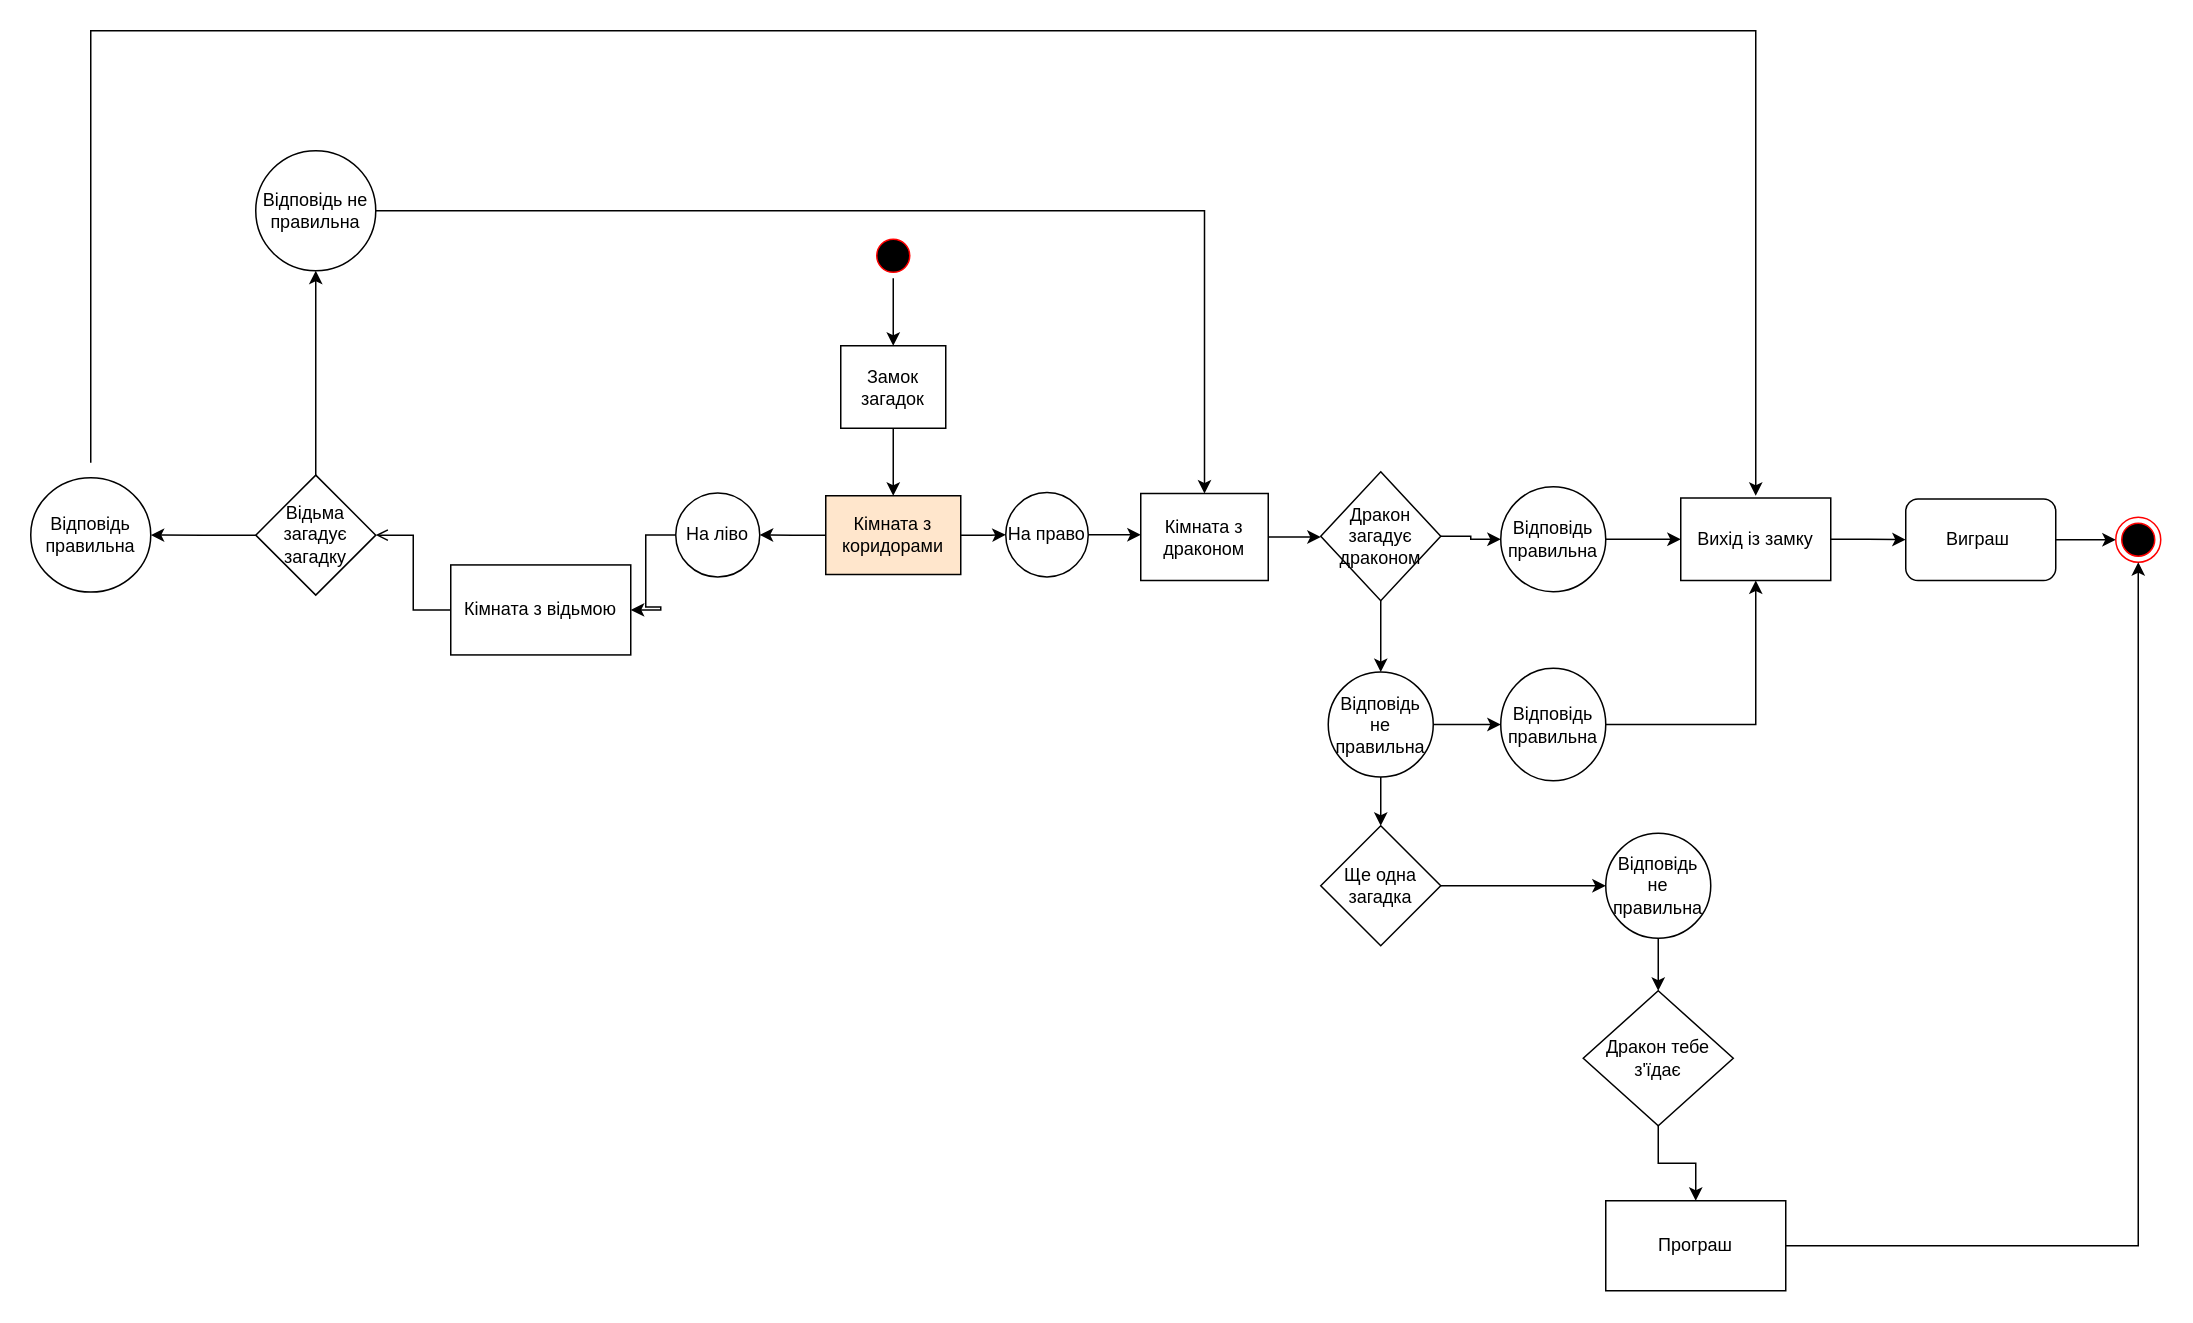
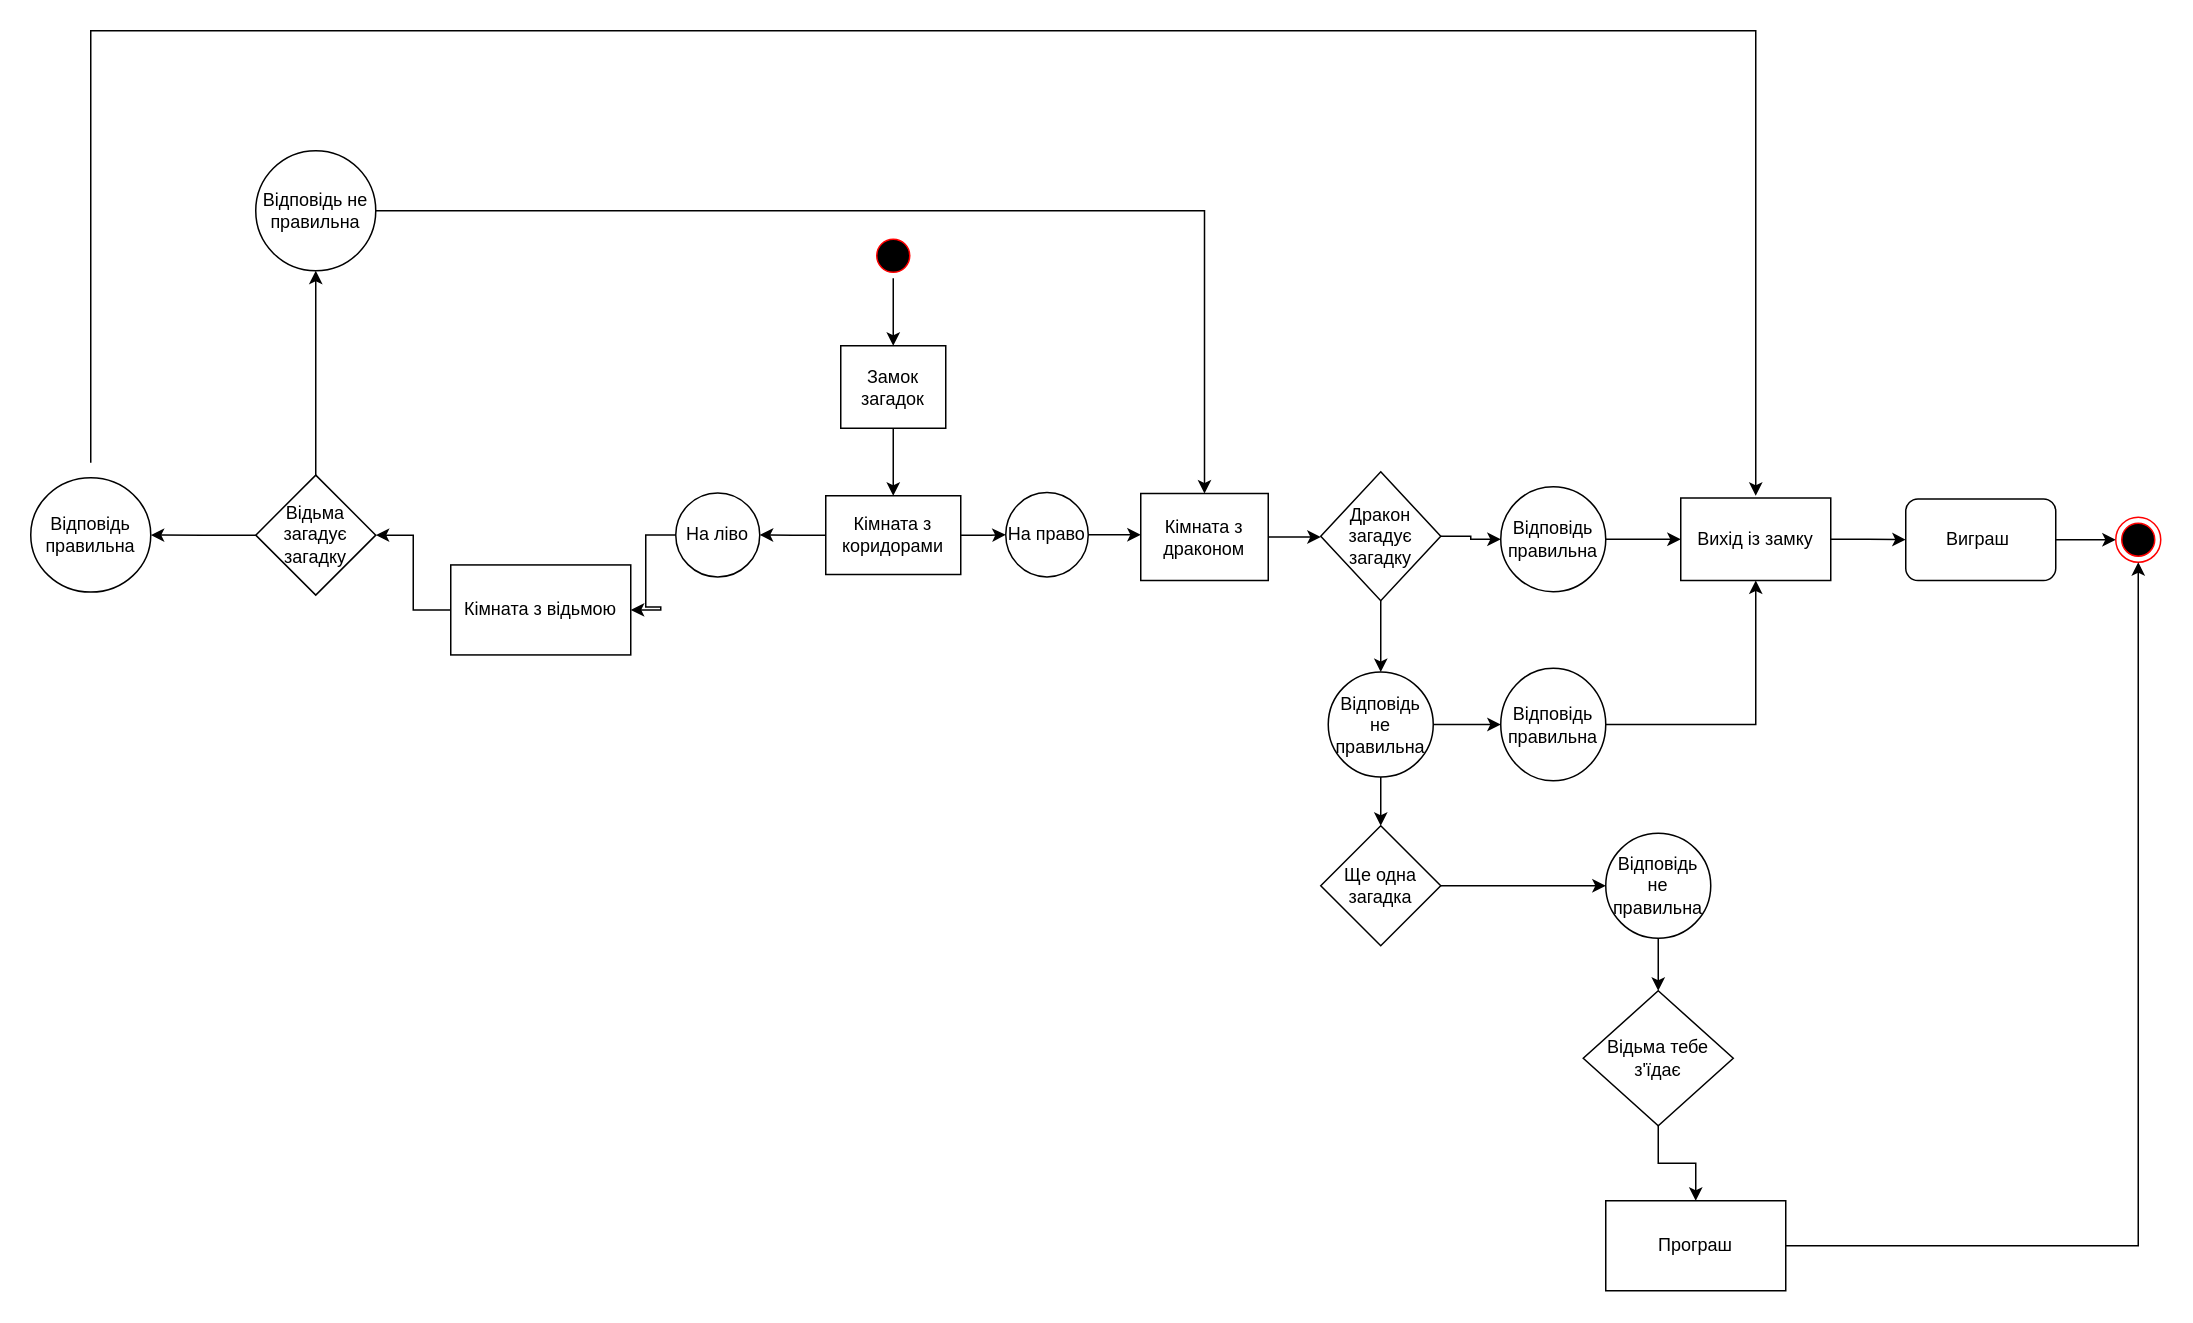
(384, 535) -> (387, 535)
(893, 535) -> (893, 535)
(1381, 536) -> (1381, 536)
(1658, 1058) -> (1658, 1058)
